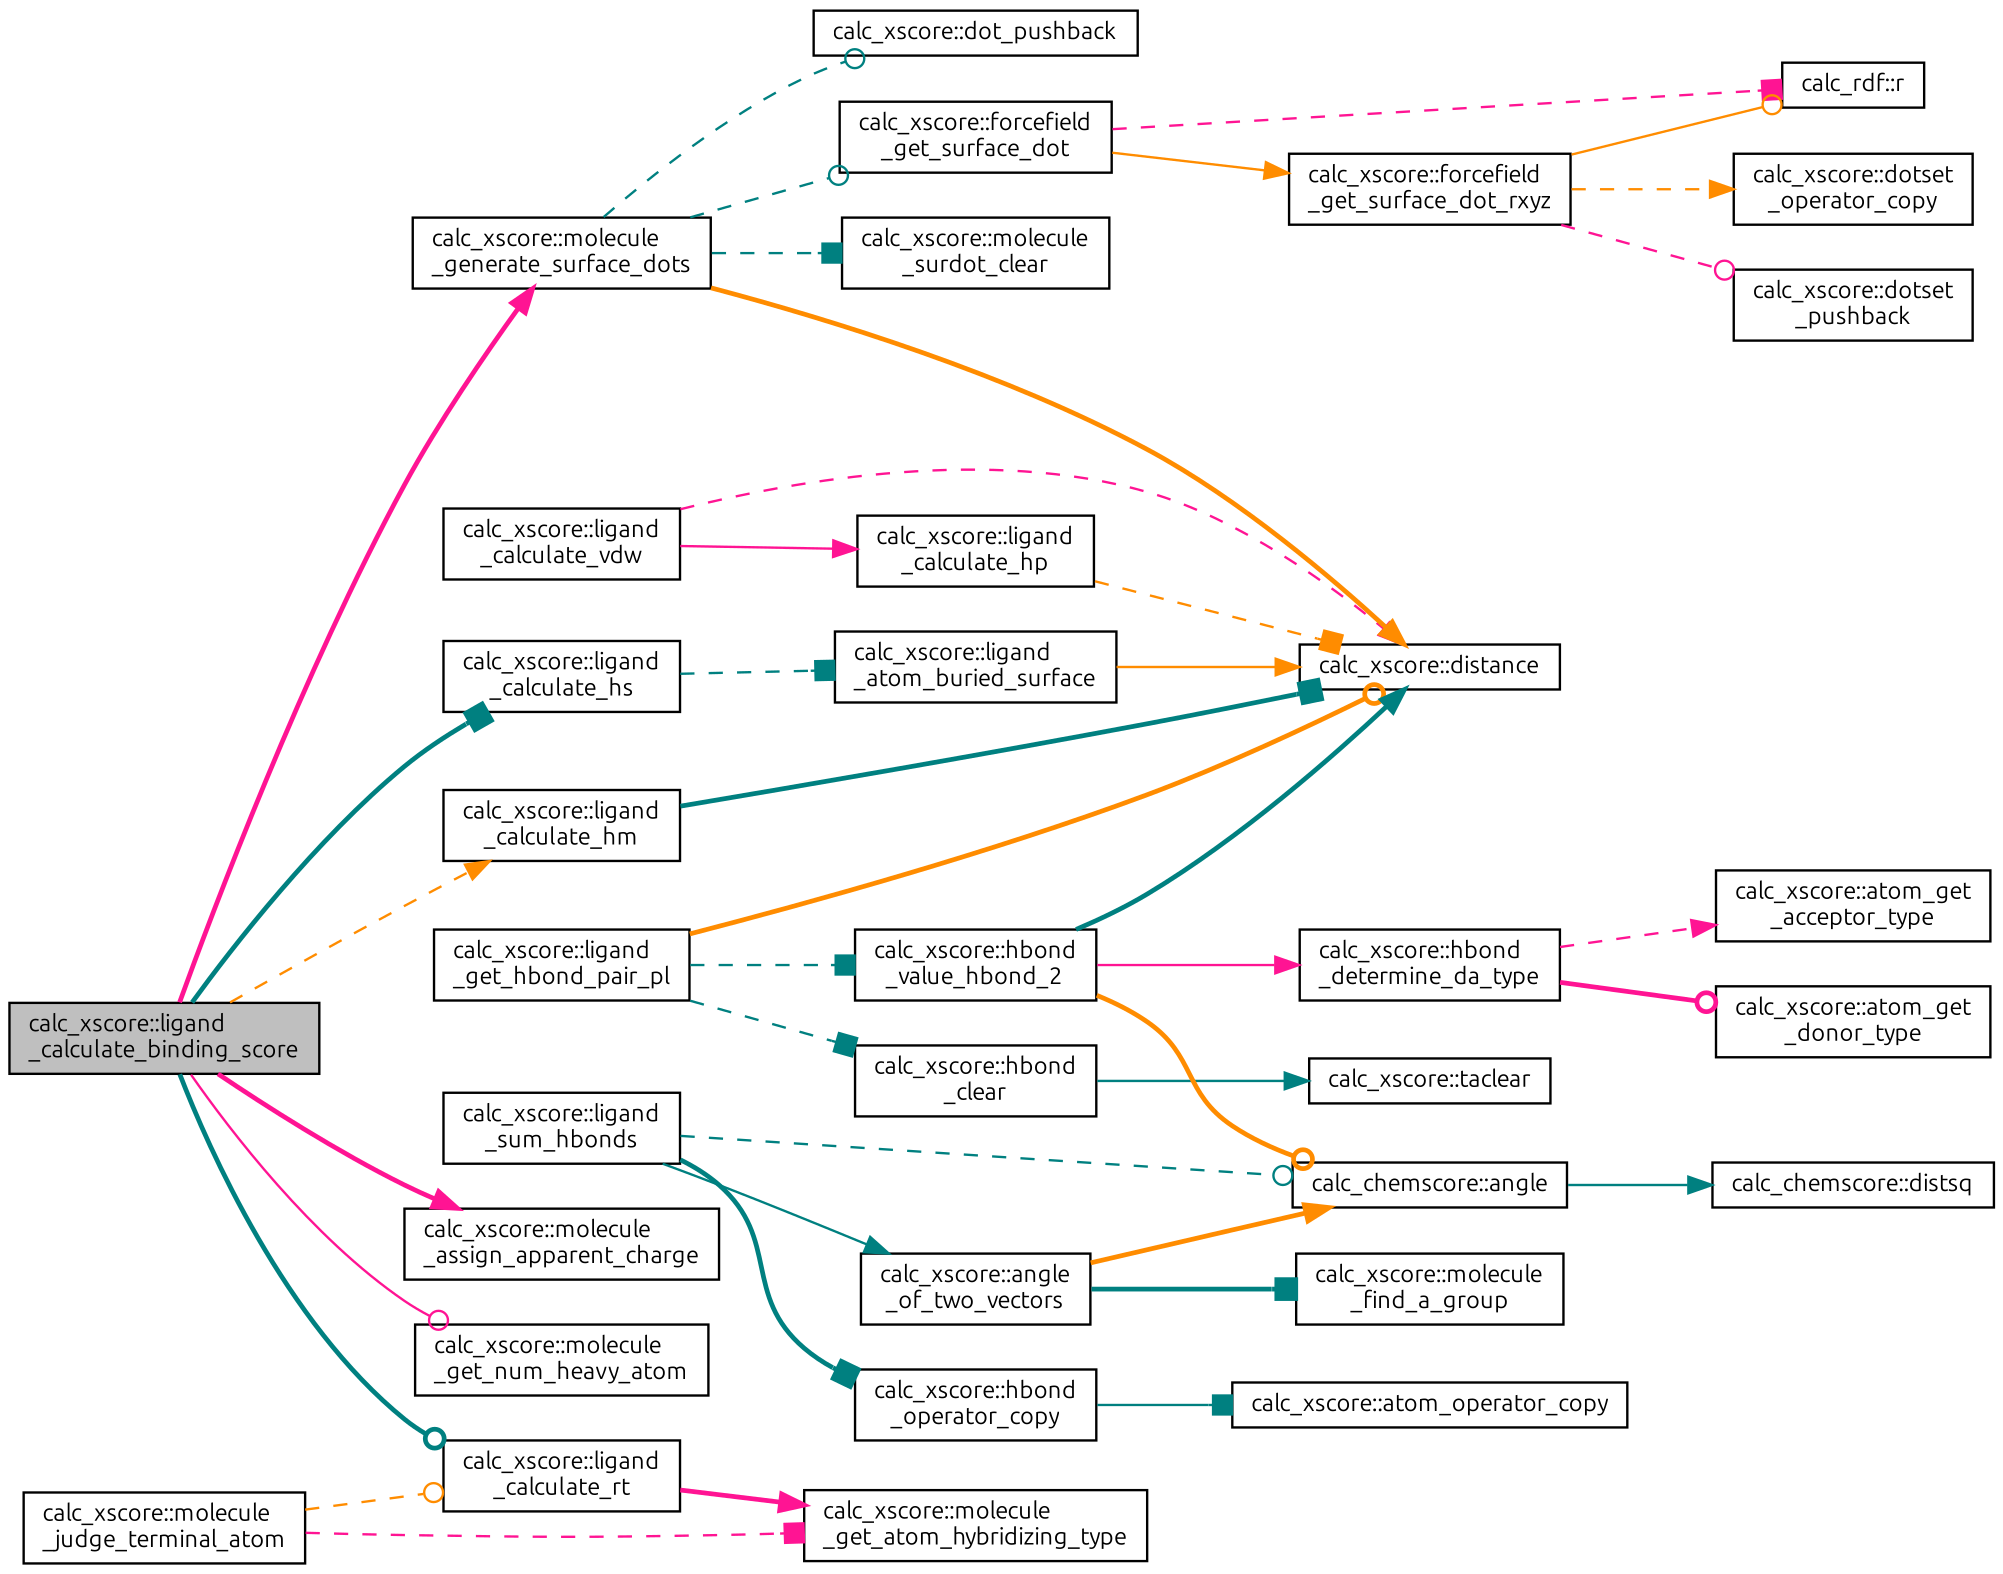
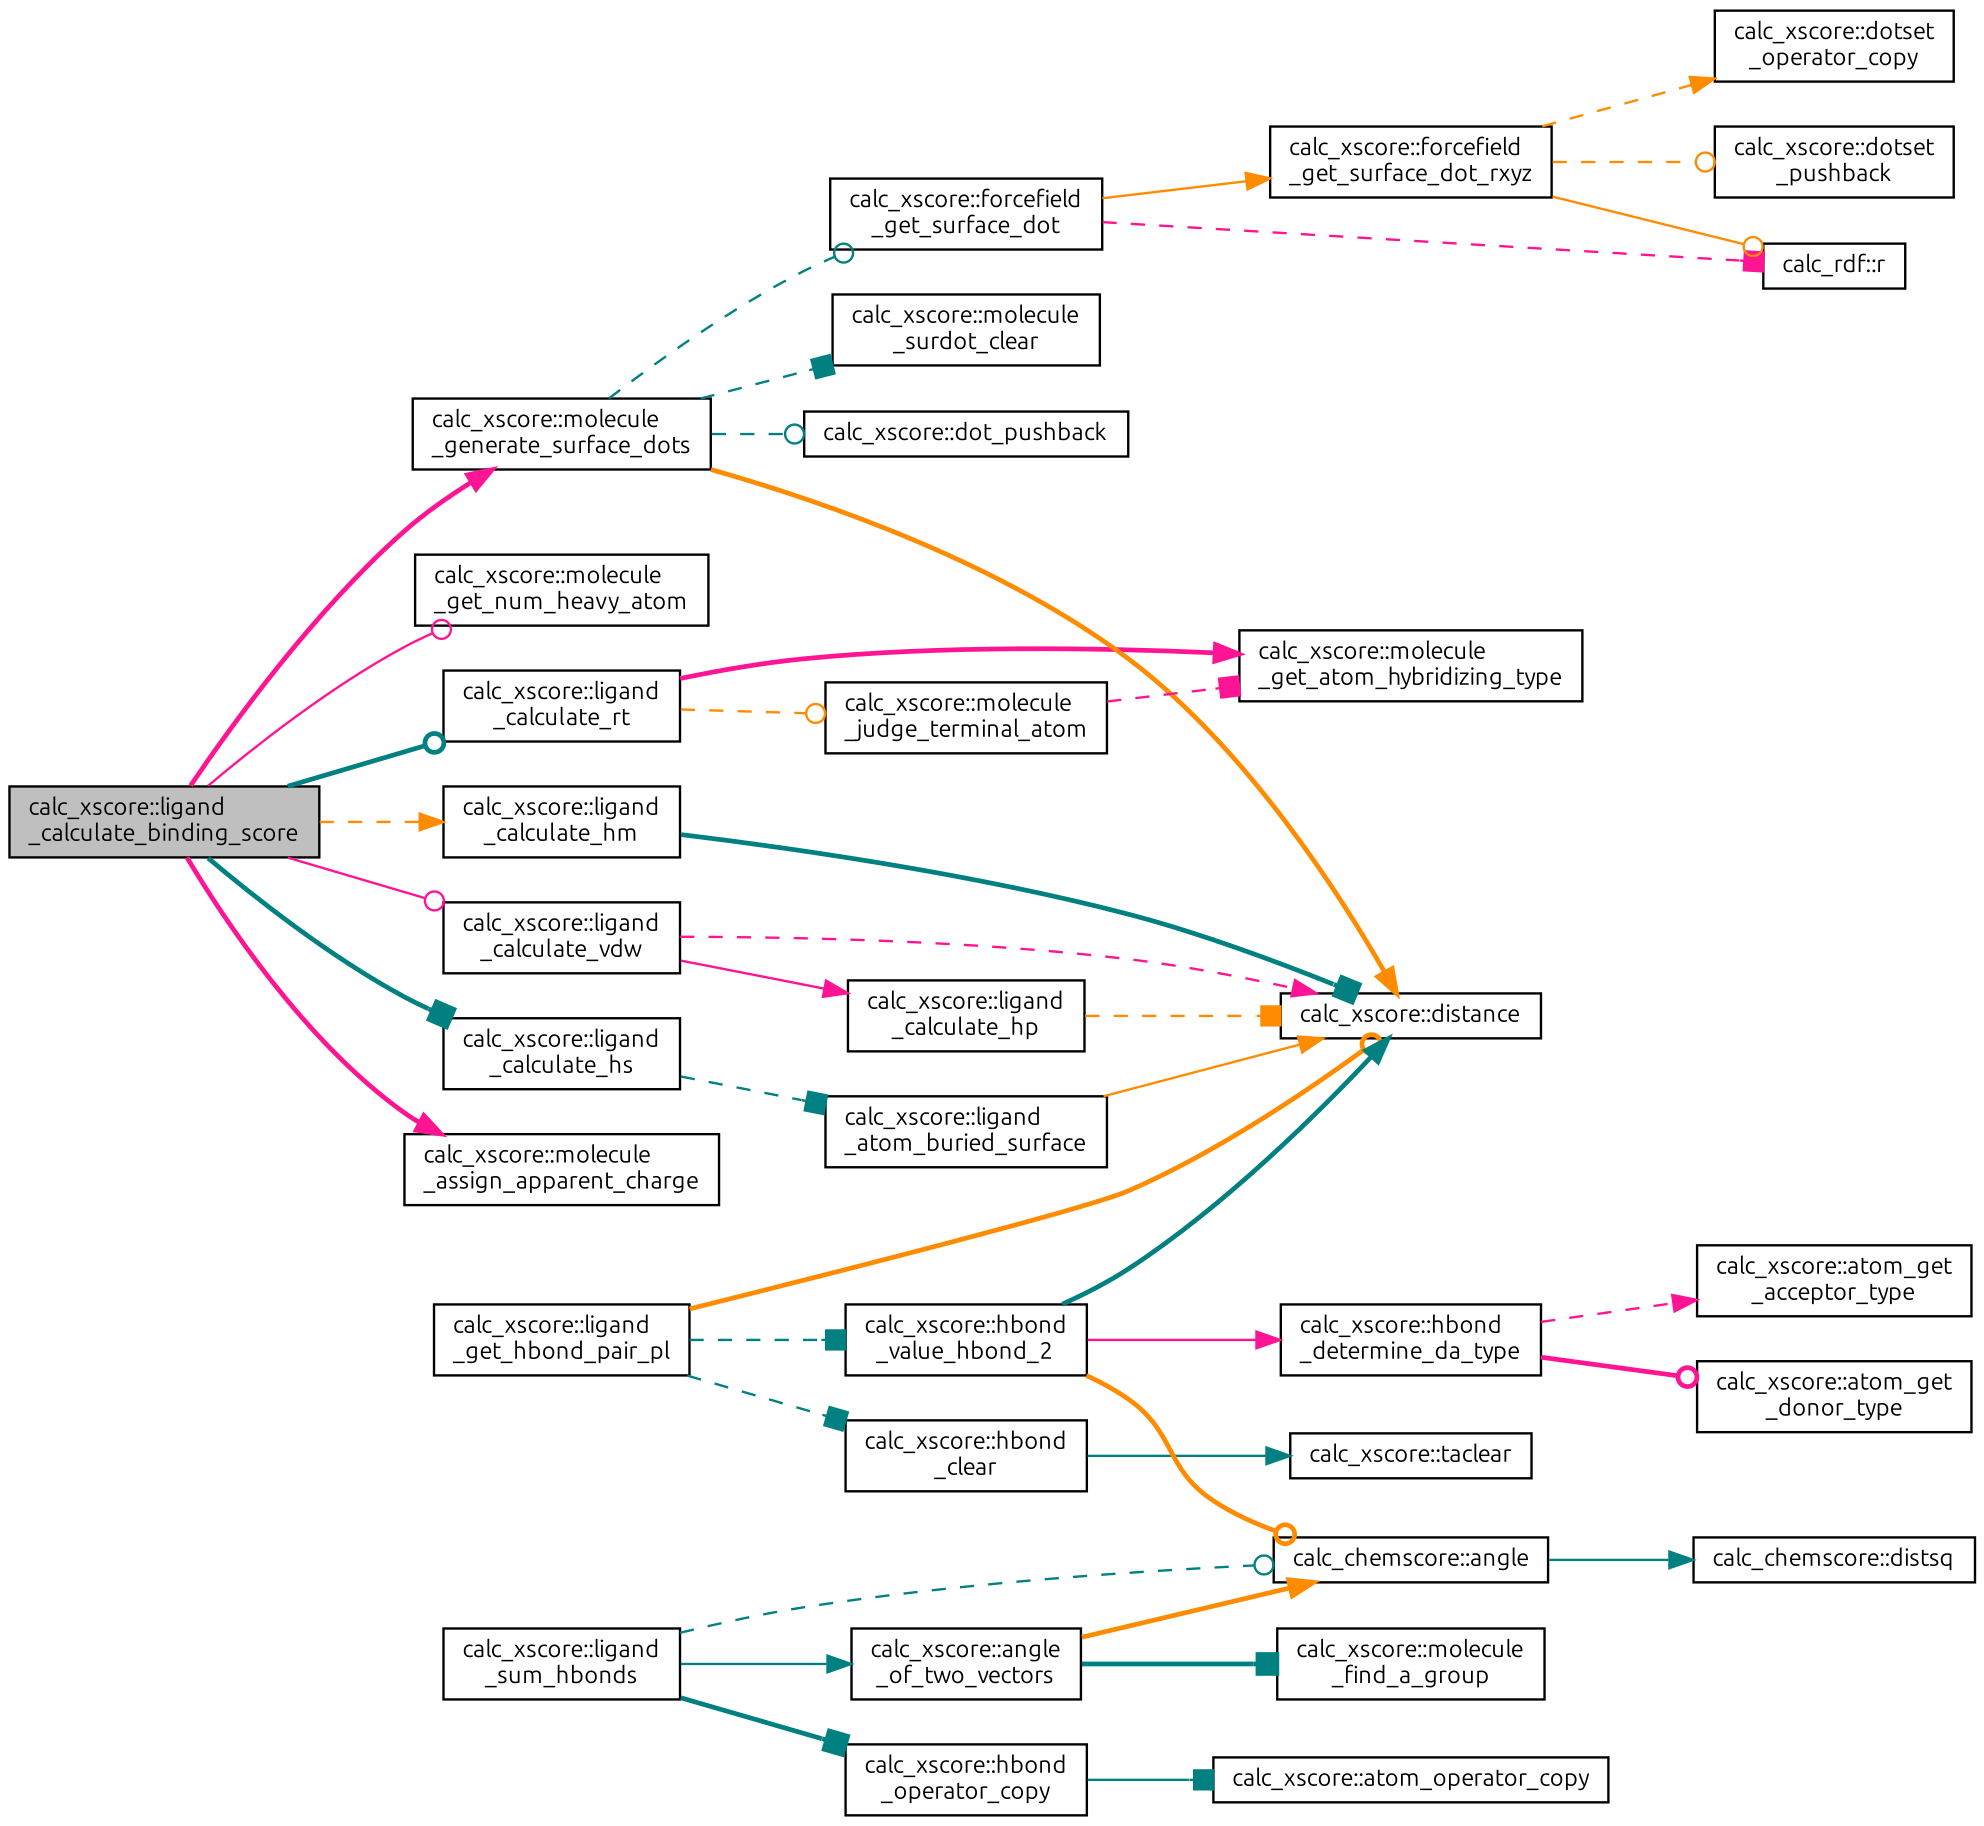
(1638, 246) -> (1624, 162)
none -> (356, 878)
(364, 1502) -> (743, 711)
